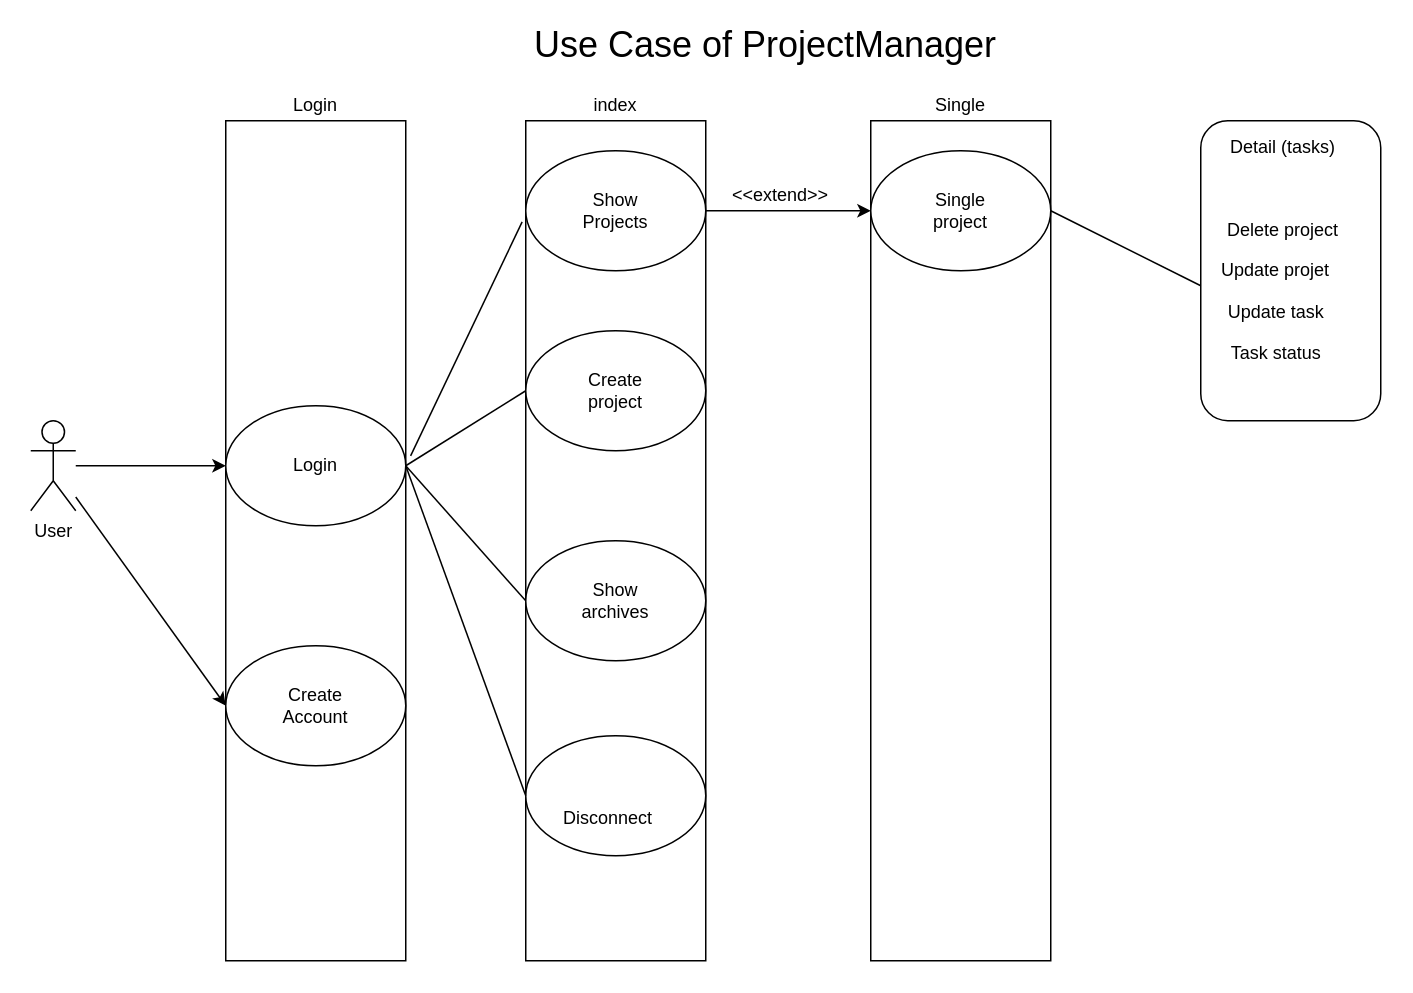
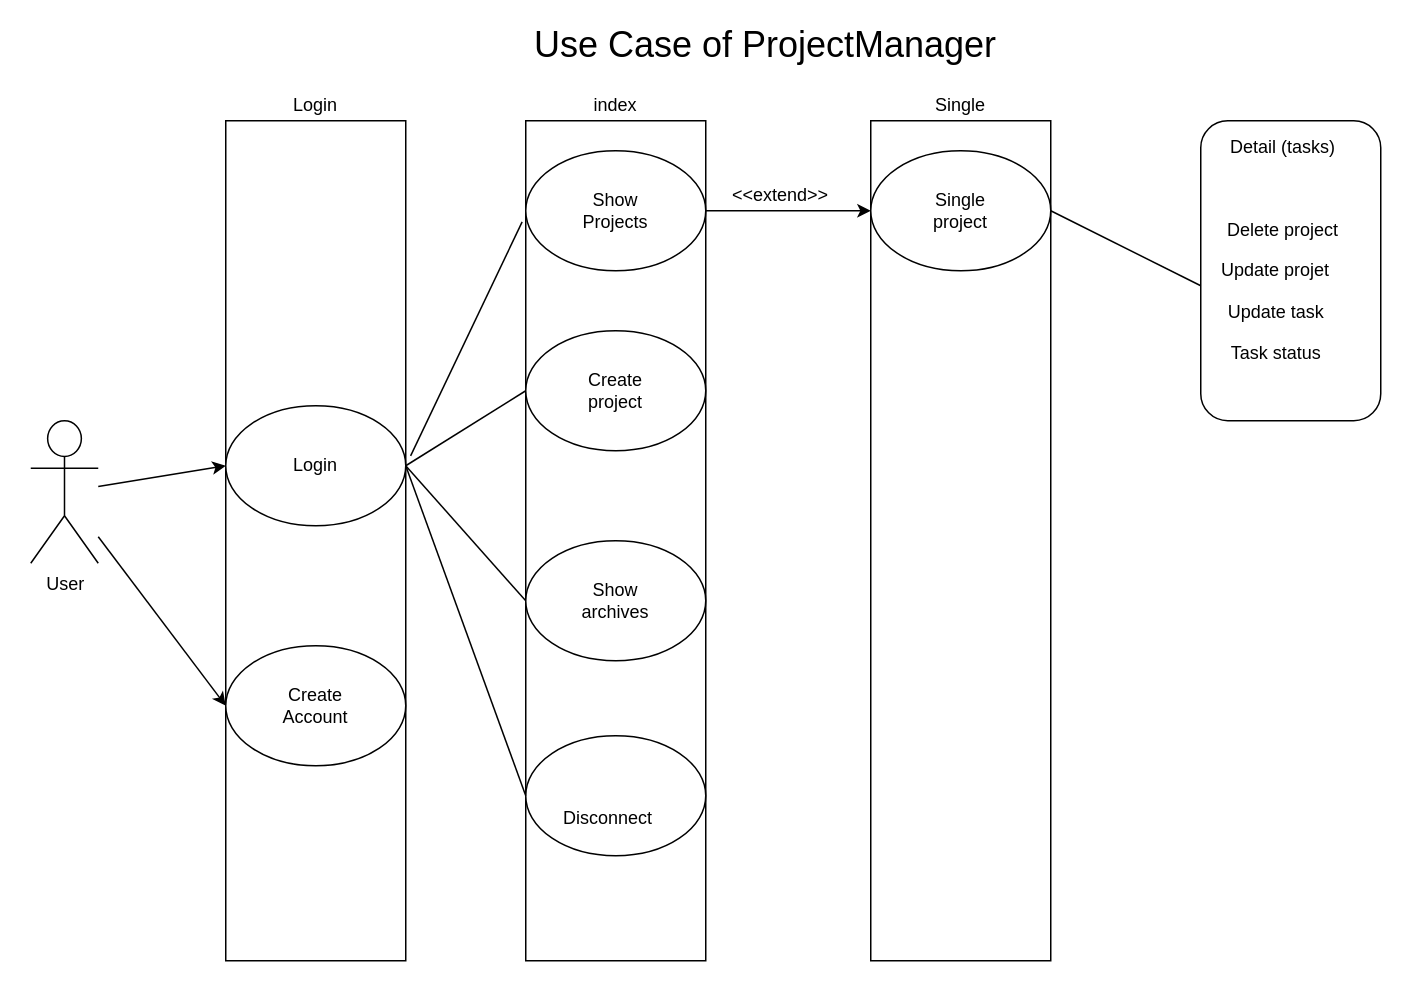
(53, 466) -> (65, 492)
